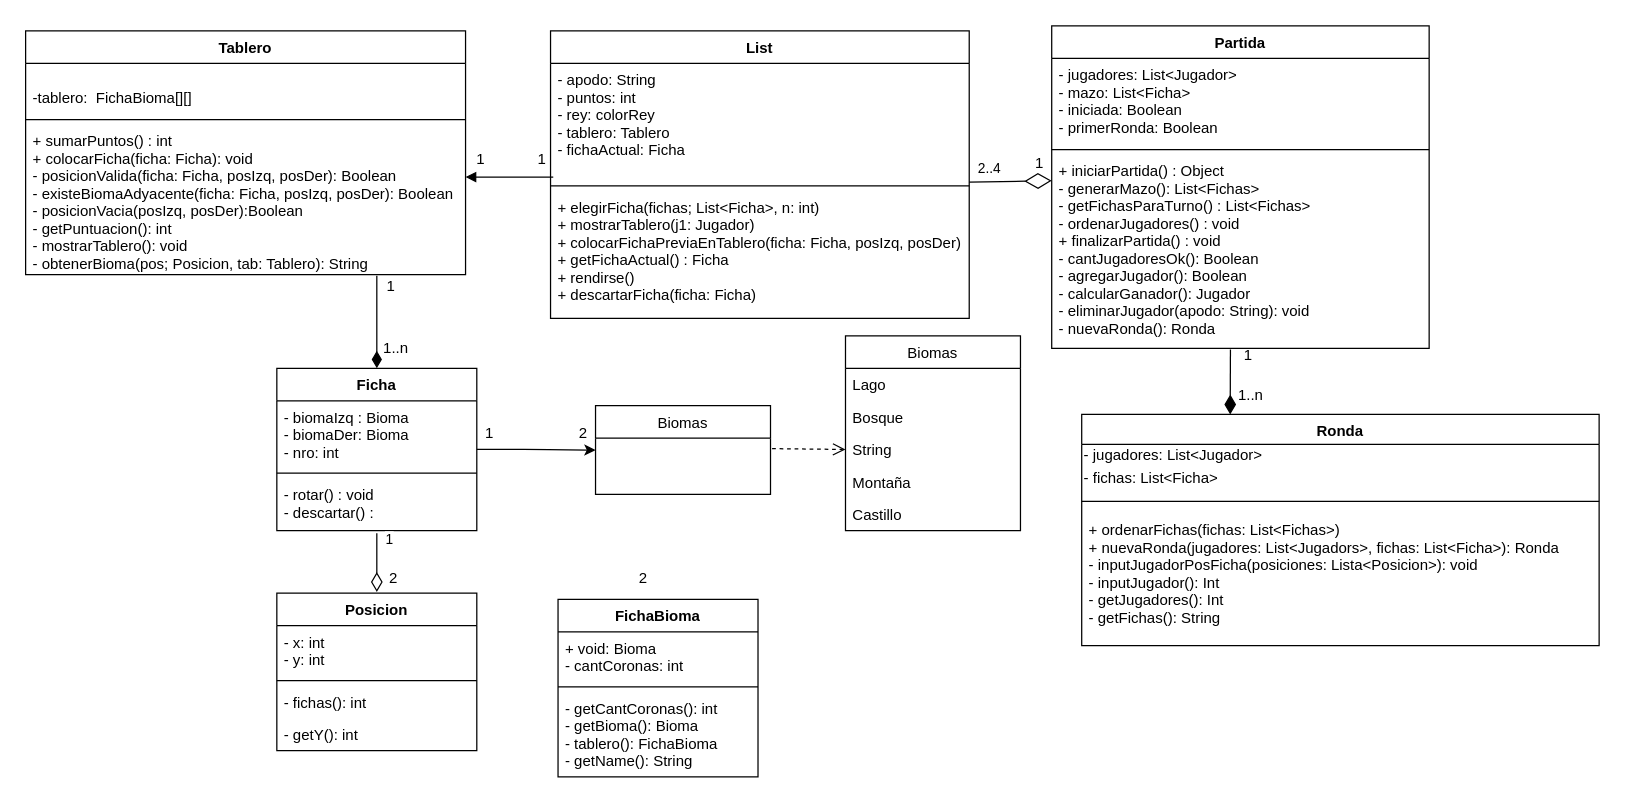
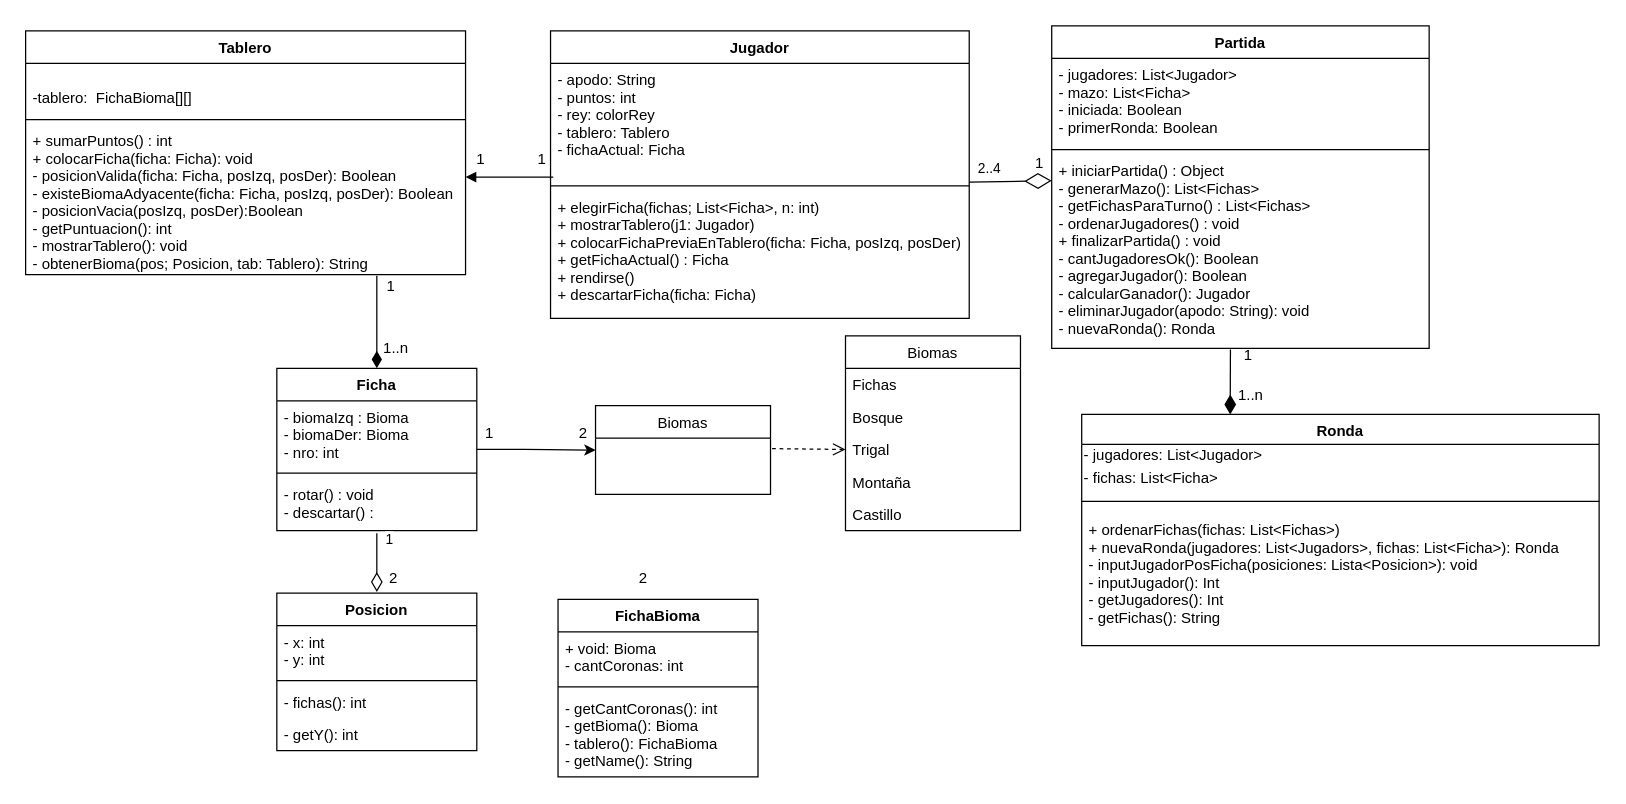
(759, 48) -> (759, 48)
(869, 385) -> (876, 385)
(876, 450) -> (874, 450)
